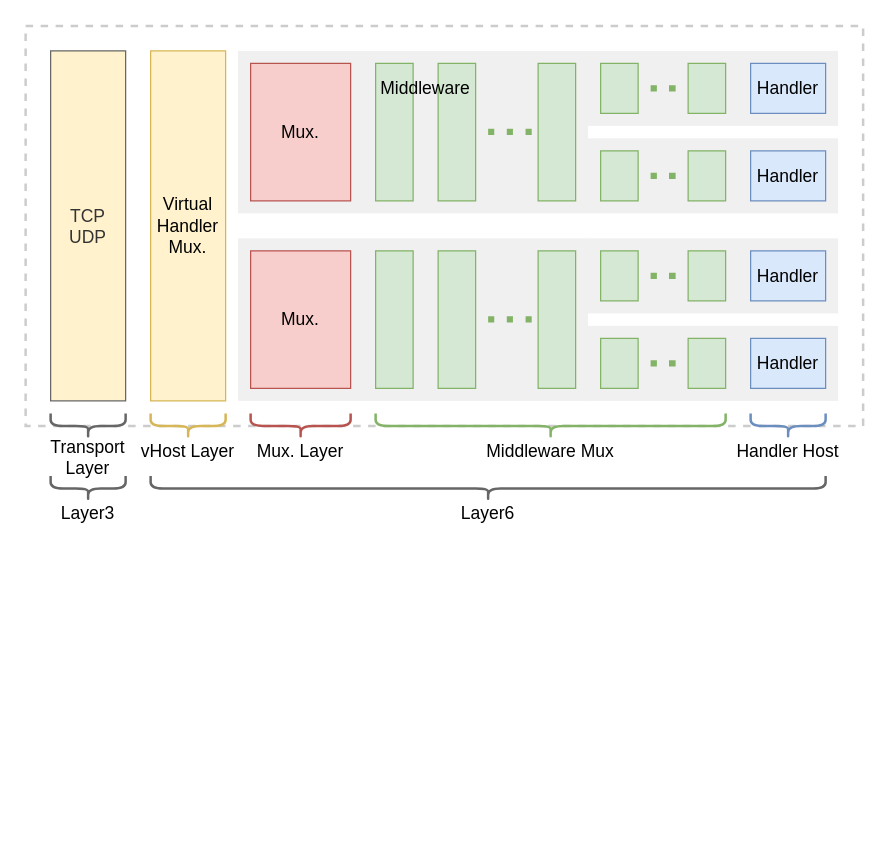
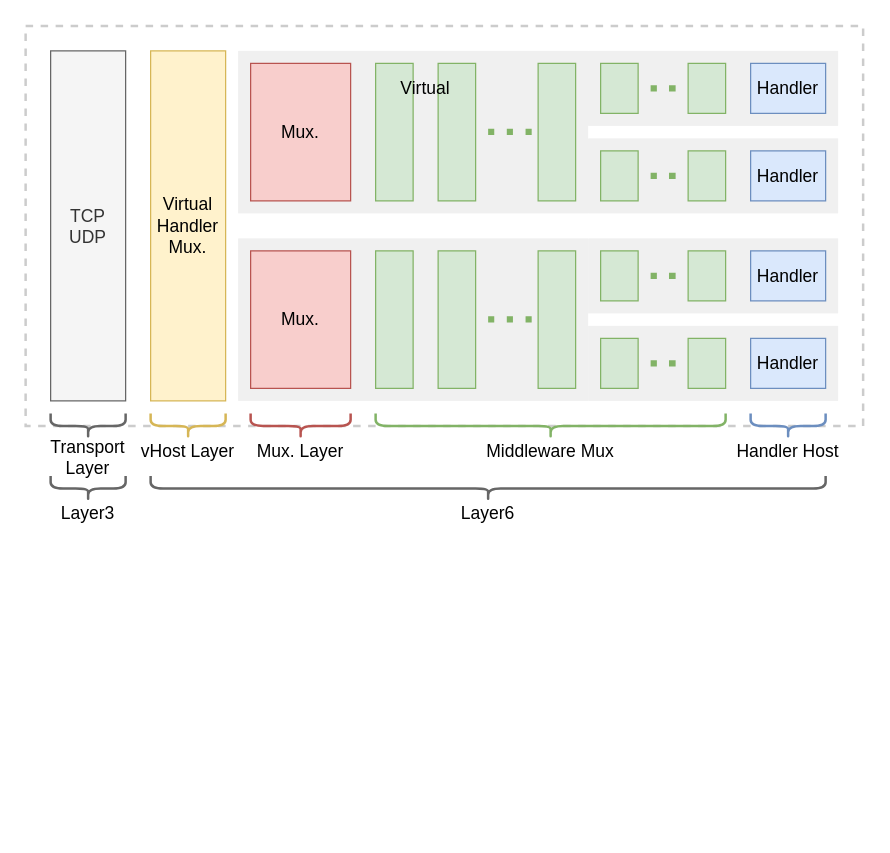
(426, 88) -> (426, 88)
(88, 226) -> (88, 226)
